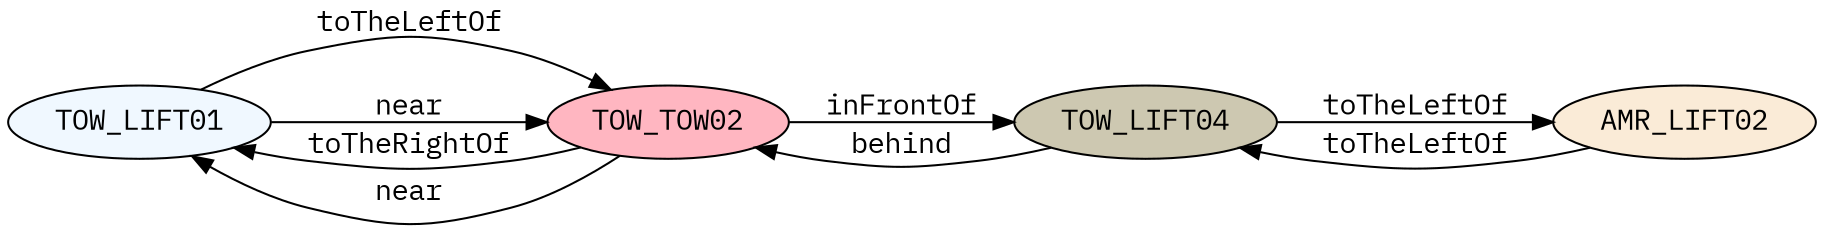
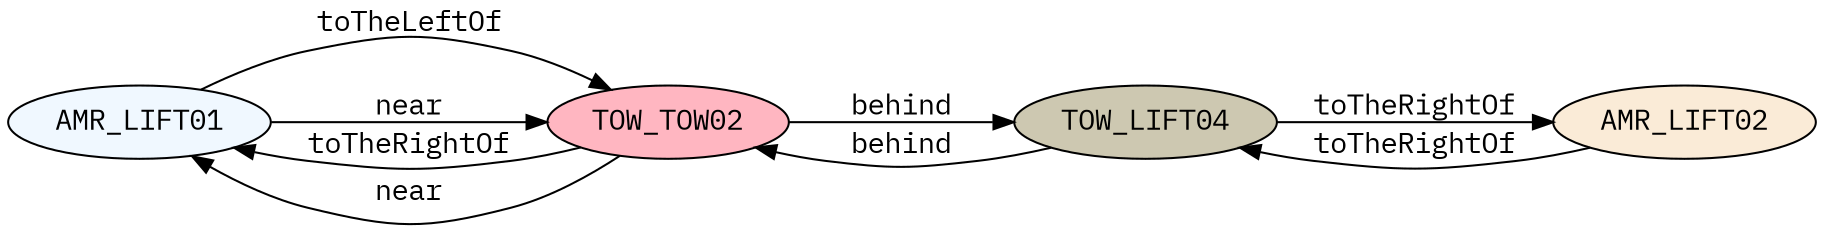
(902, 107) -> (902, 107)
(1415, 107) -> (1415, 107)
(139, 122) -> (139, 122)
(1415, 146) -> (1415, 146)
